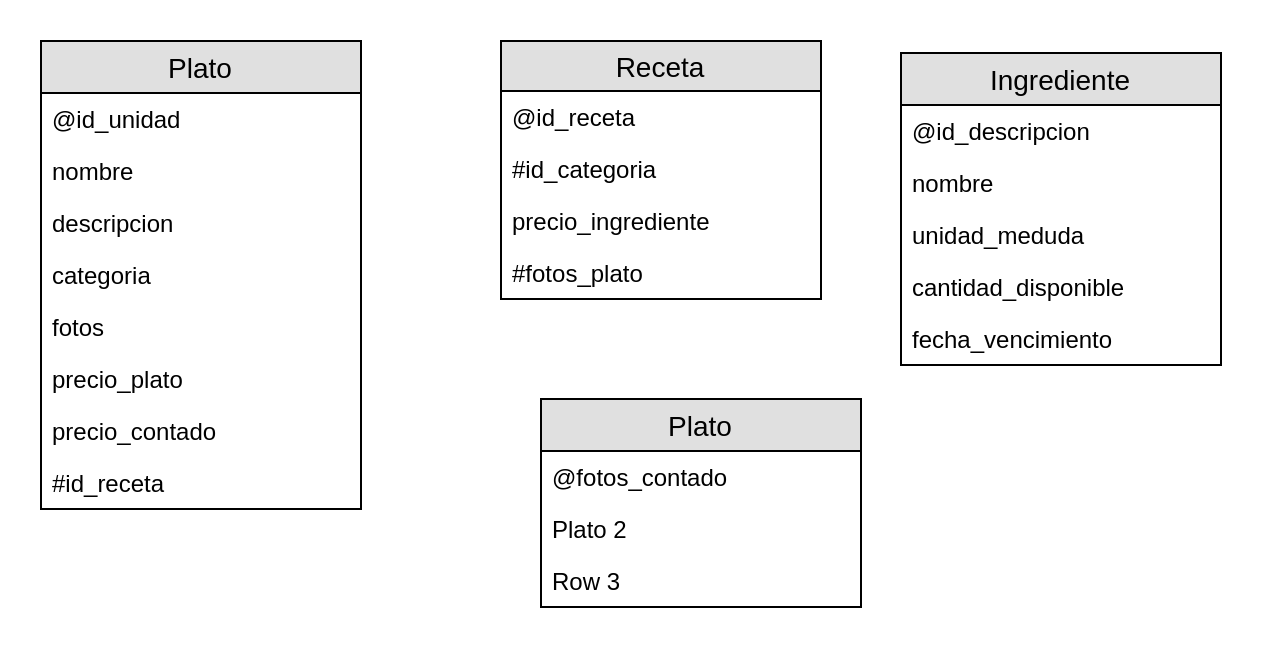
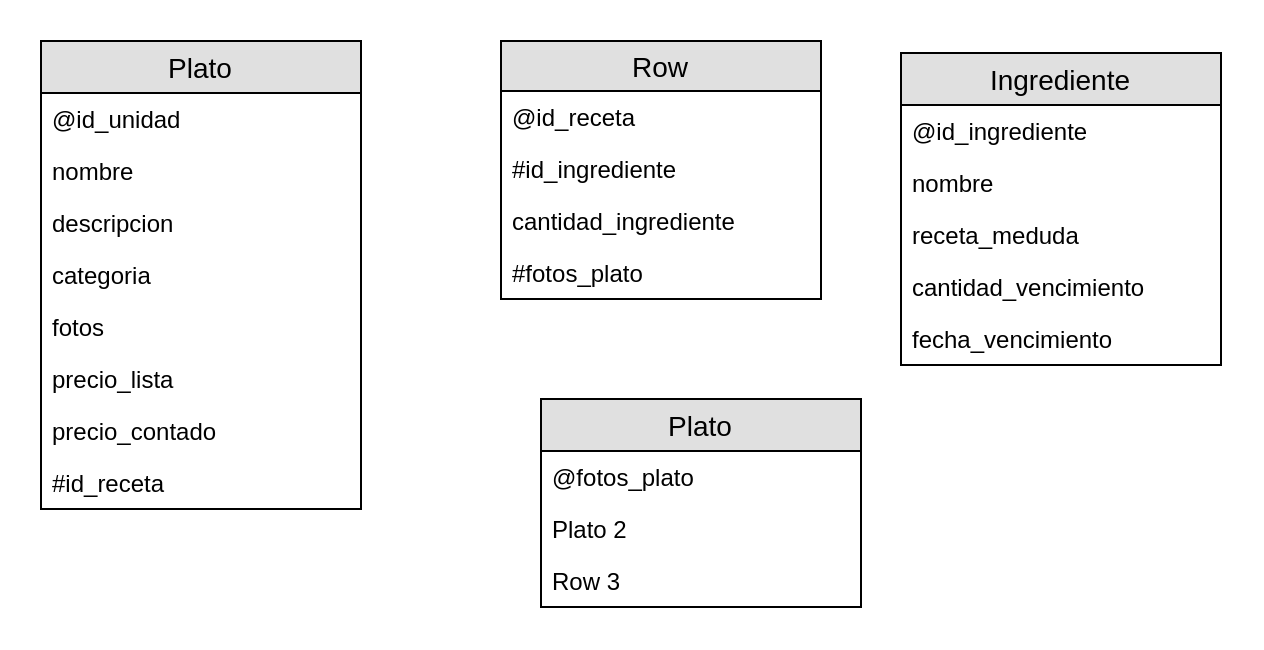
(660, 68) -> (660, 68)
(1003, 132) -> (1003, 132)
(593, 170) -> (603, 170)
(624, 222) -> (637, 222)
(996, 236) -> (999, 236)
(1027, 288) -> (1037, 288)
(126, 380) -> (123, 380)
(646, 478) -> (630, 478)
